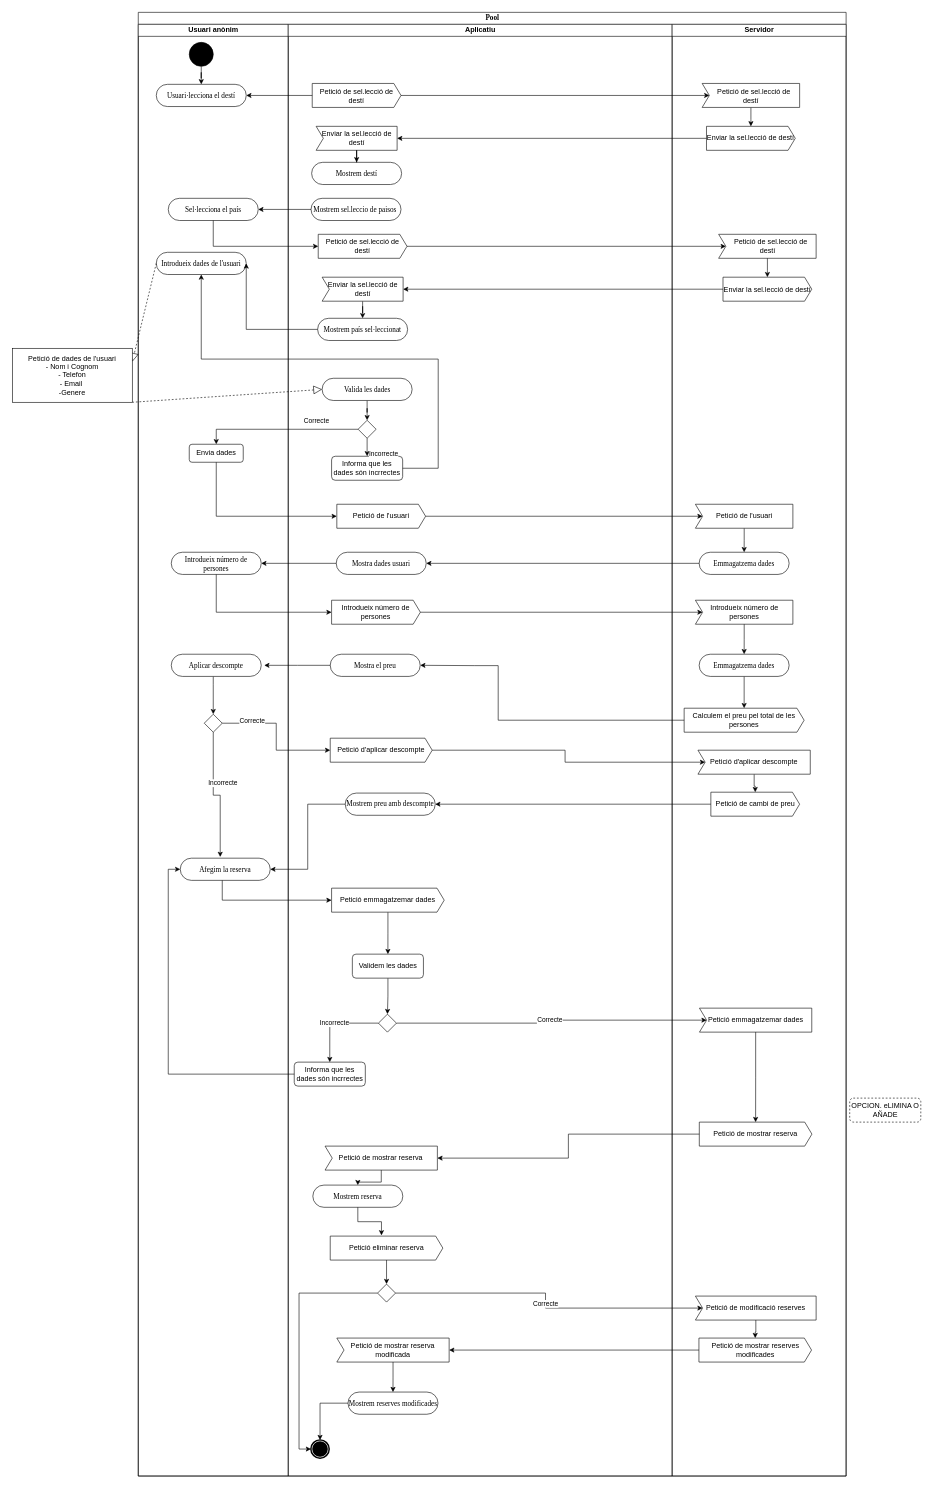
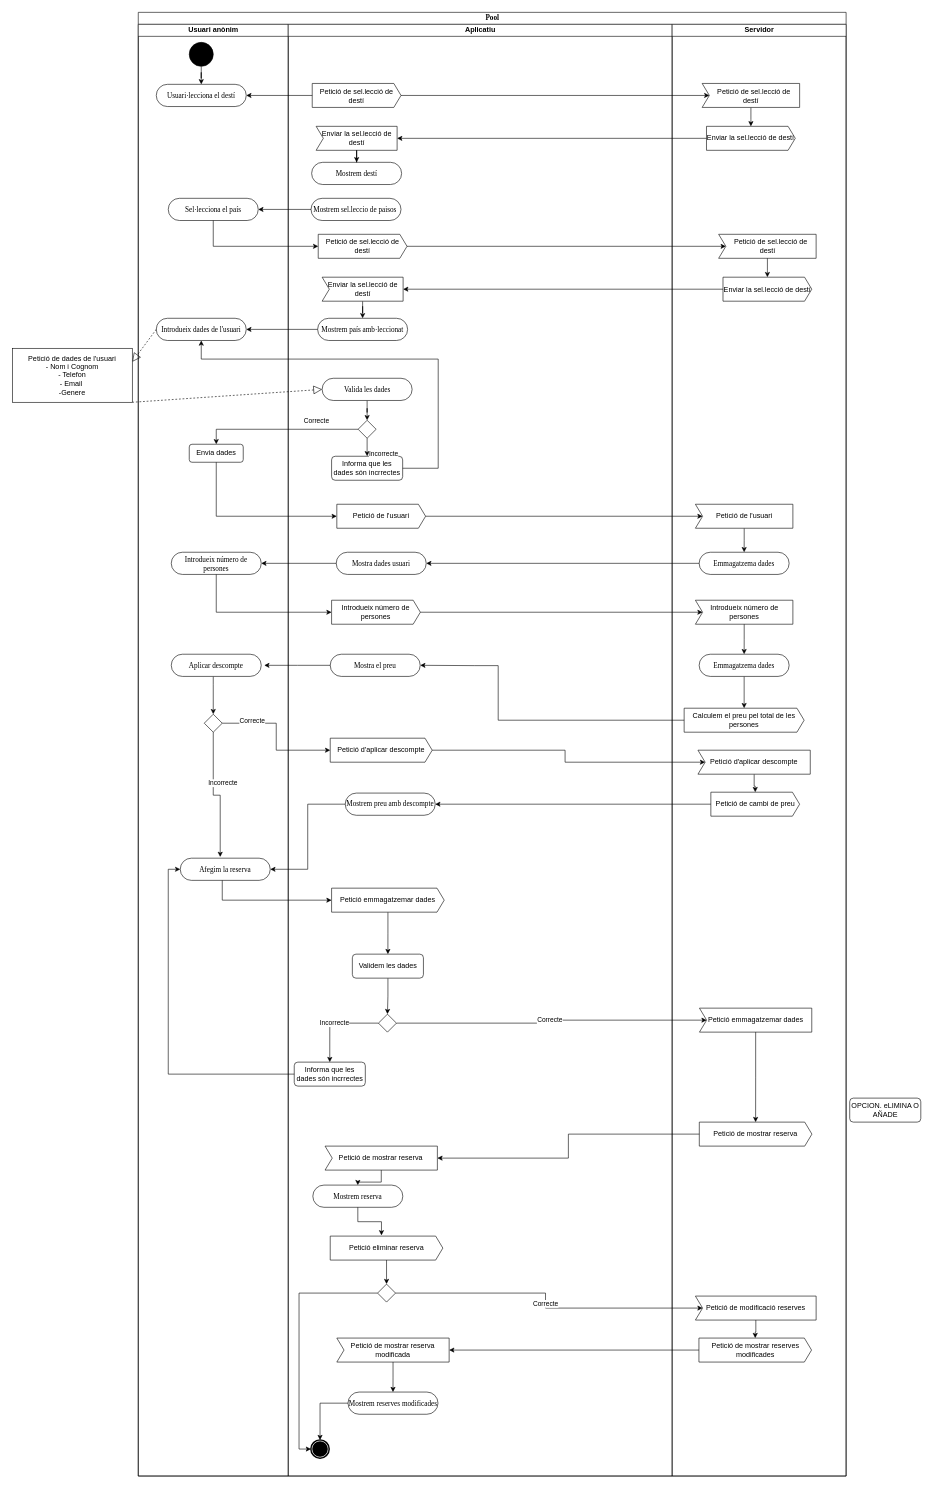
(201, 263) -> (201, 329)
(363, 330) -> (363, 330)
(885, 1110) -> (885, 1110)
